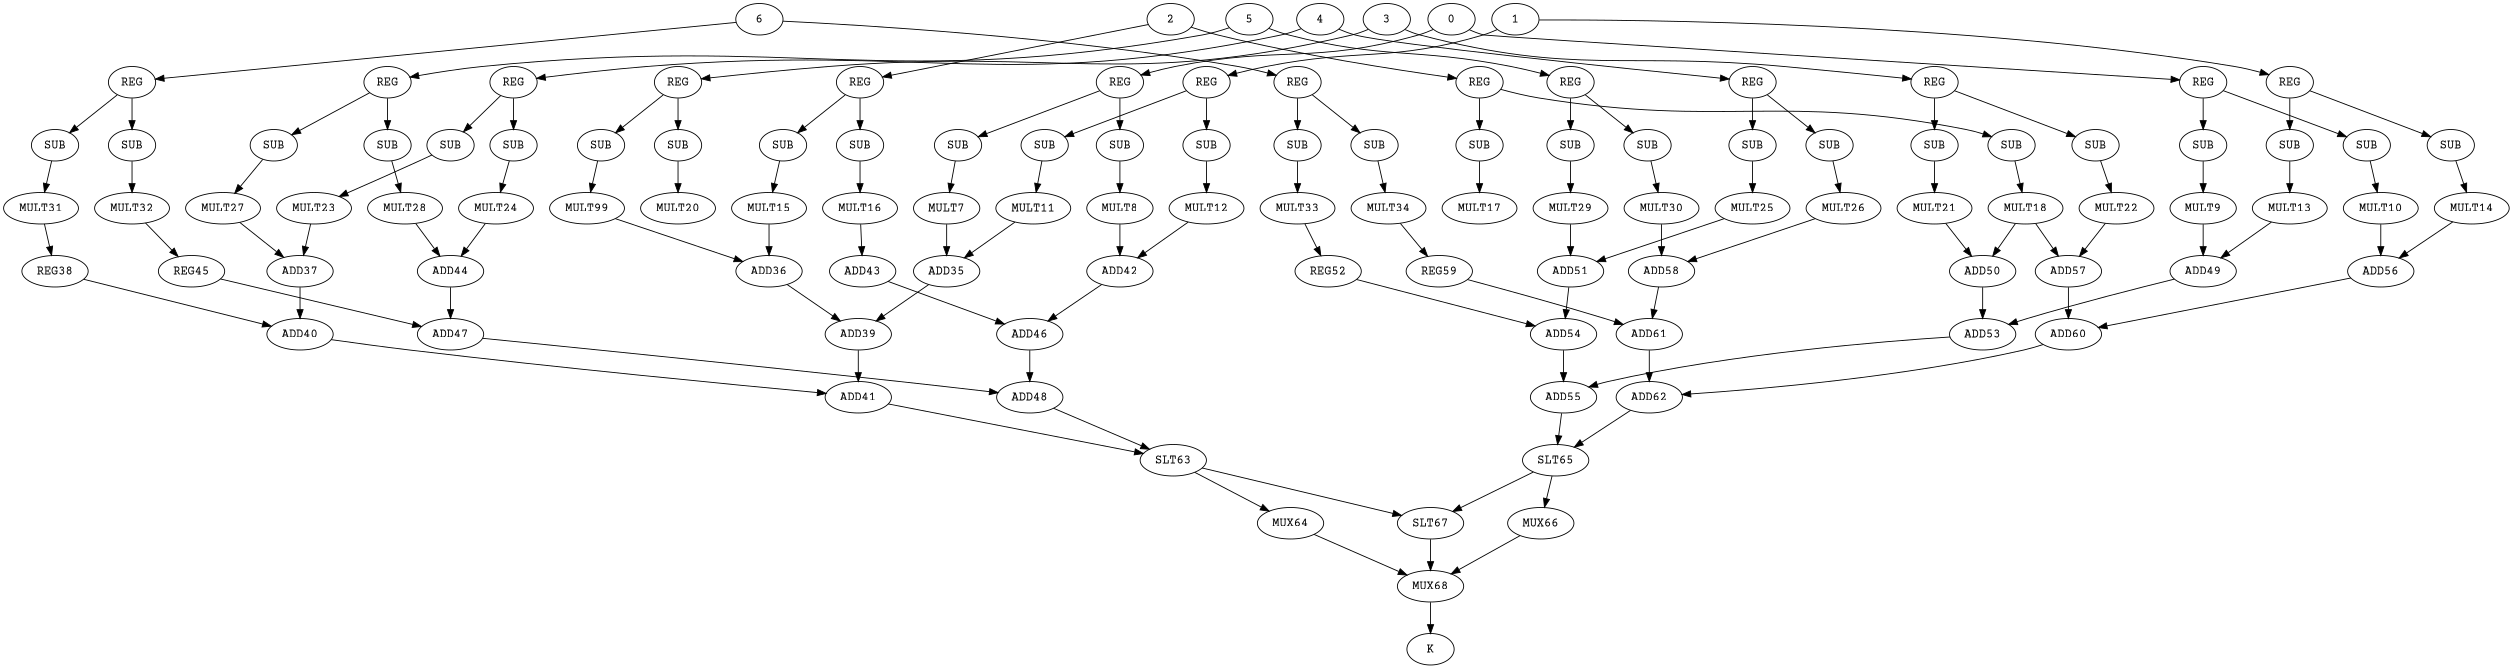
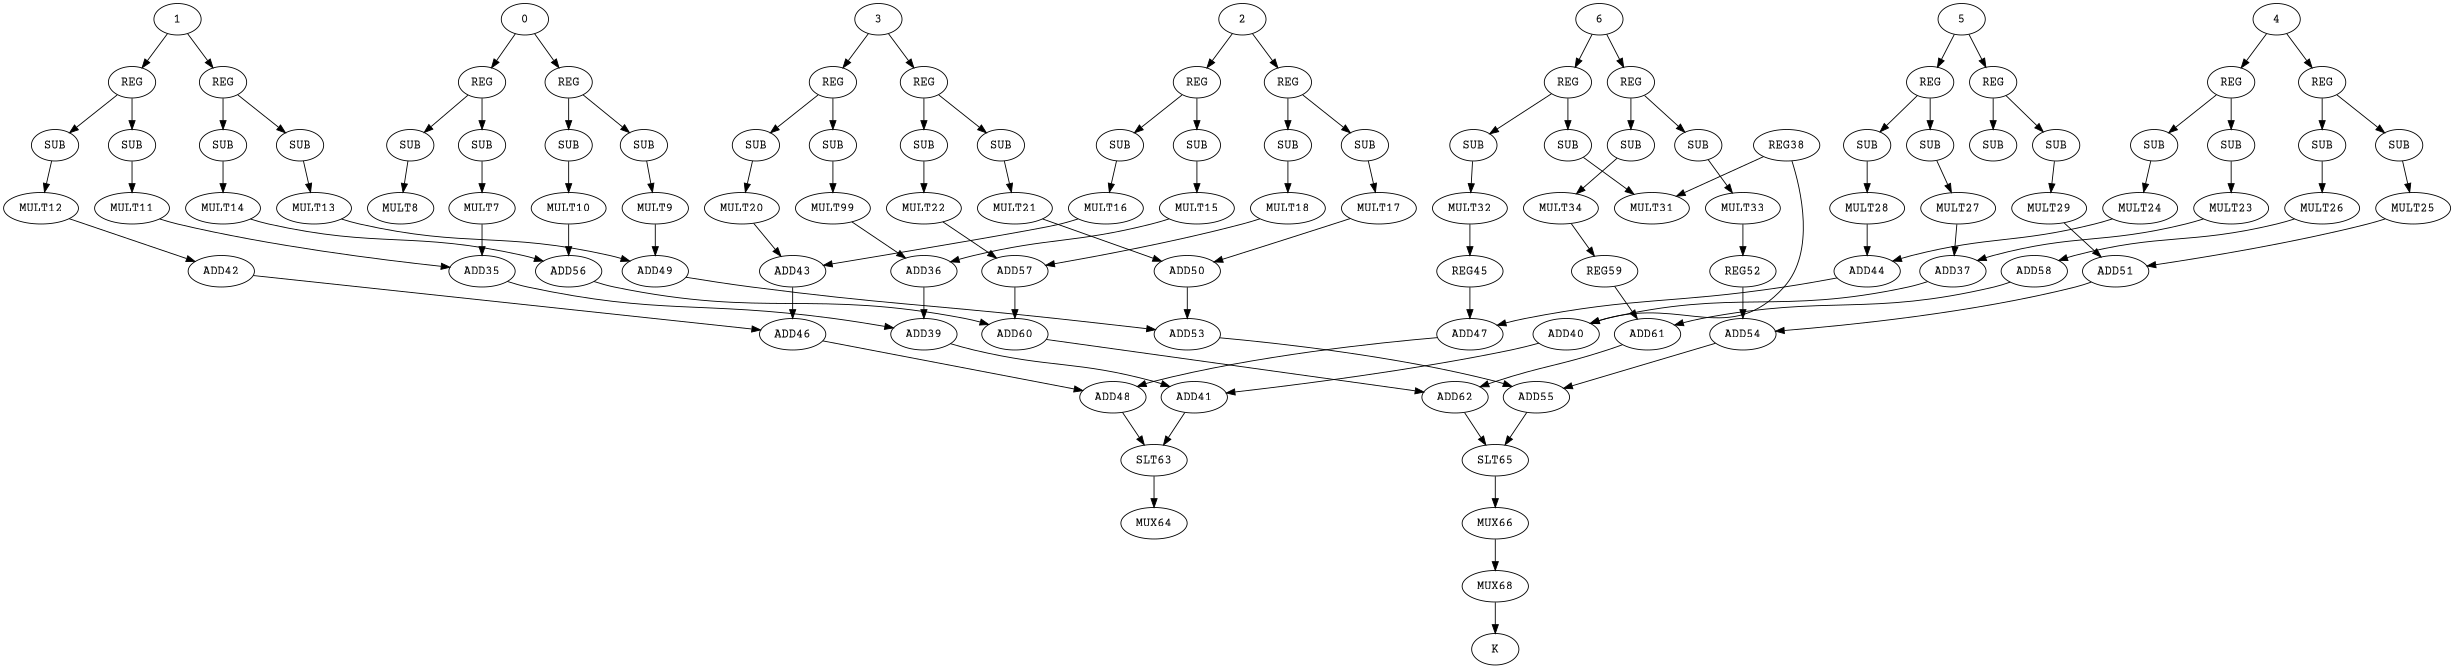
(1662, 208) -> none
(47, 235) -> (1726, 174)
(1120, 235) -> none
none -> (764, 236)
(2007, 236) -> (1286, 239)
(1431, 523) -> none
(1356, 553) -> none
